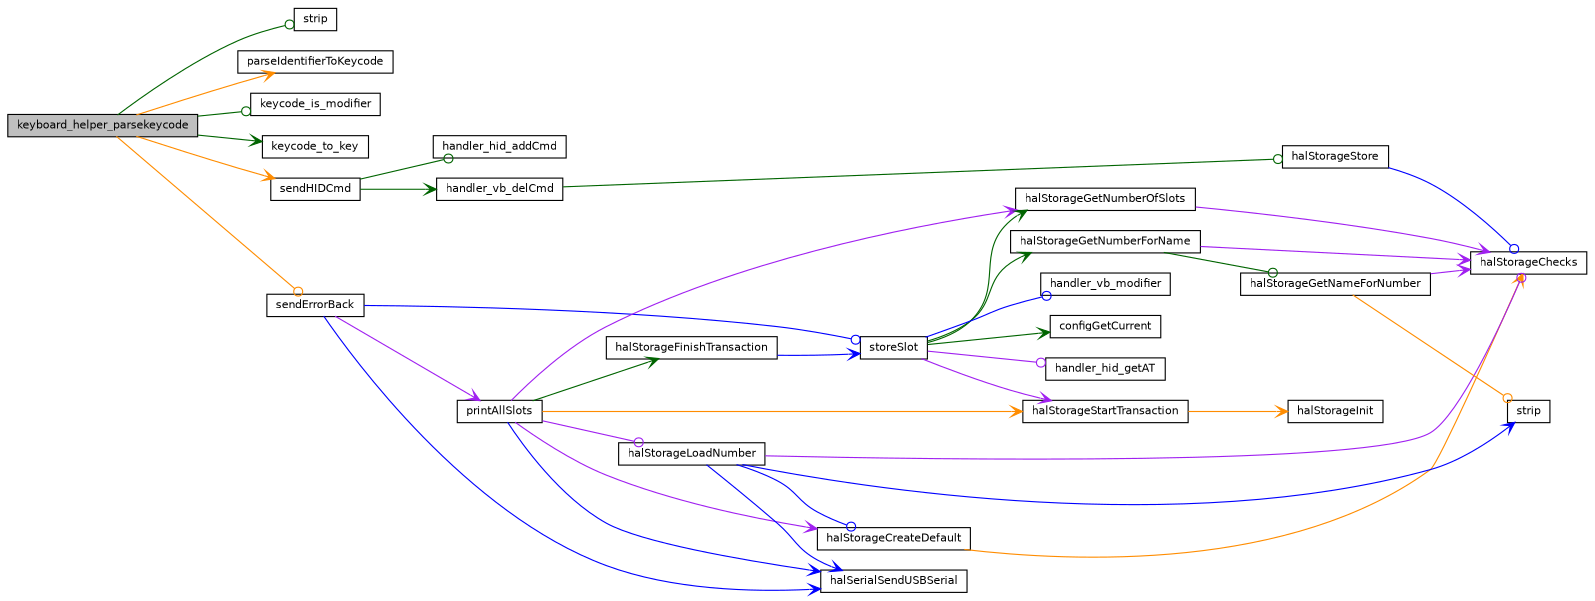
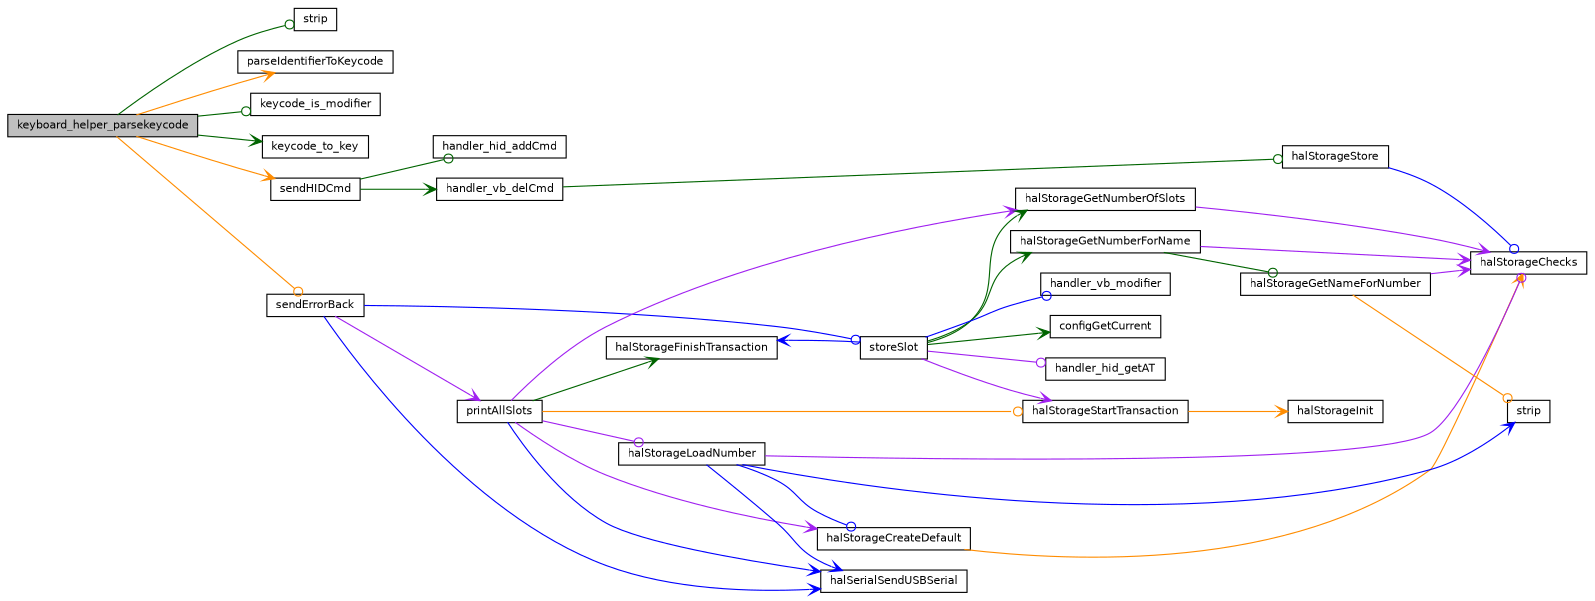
(813, 355) -> (824, 341)
(777, 411) -> (777, 411)
